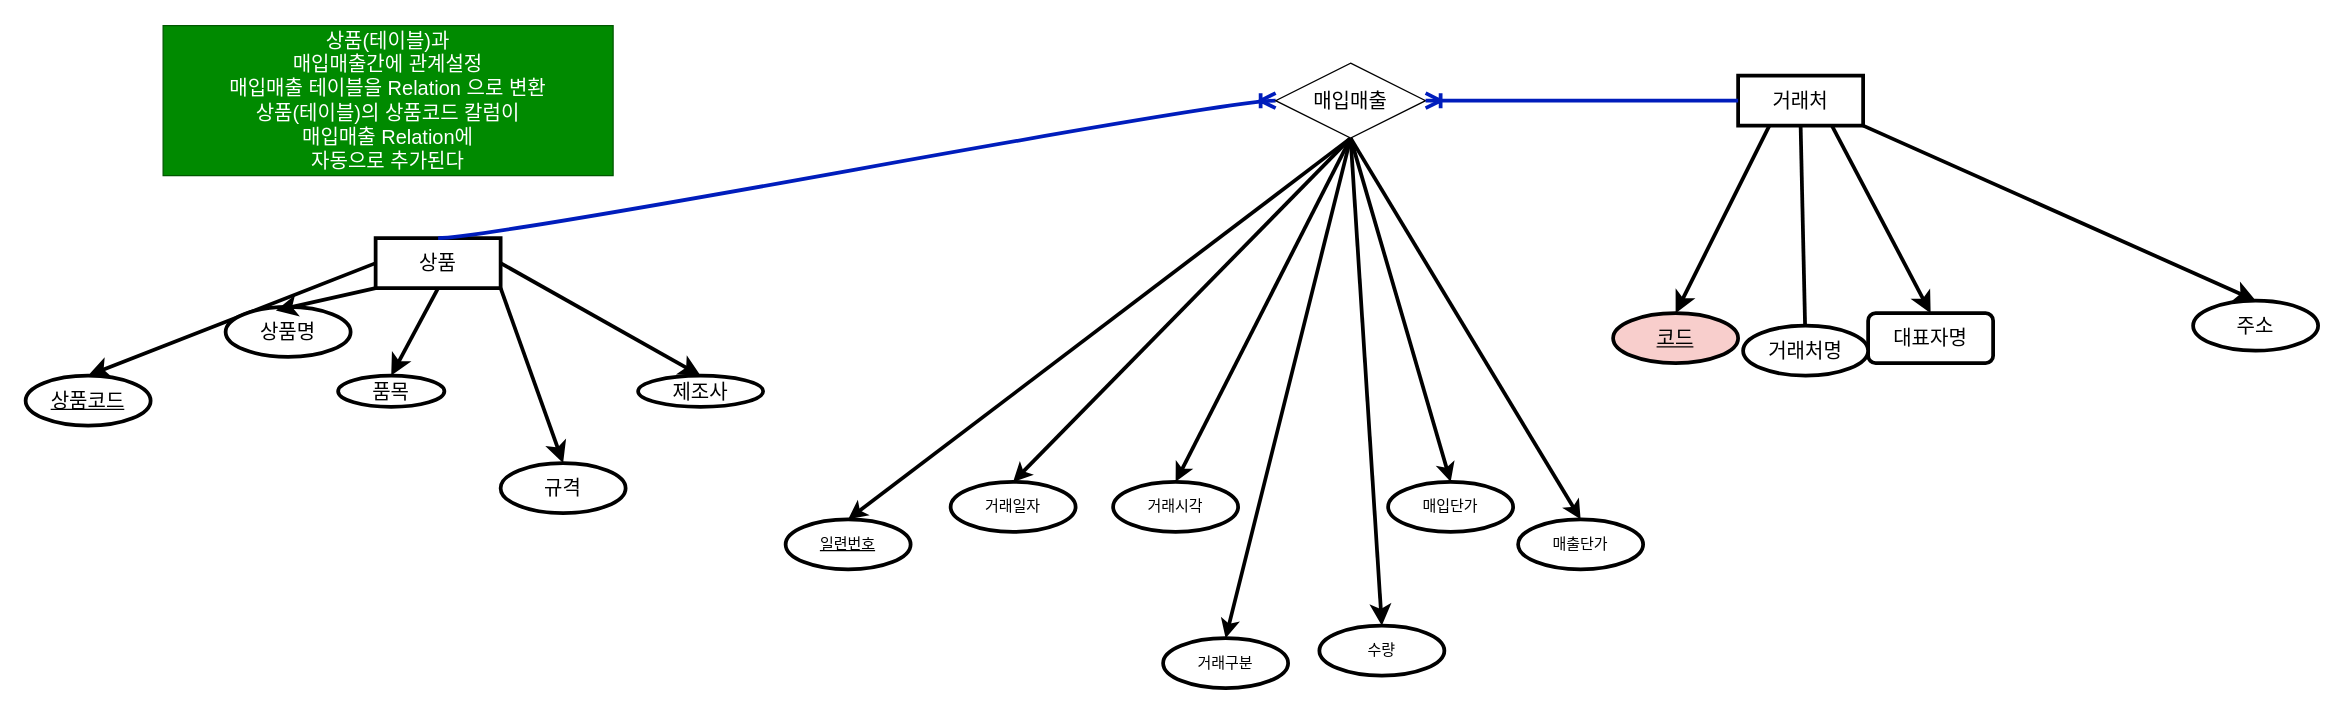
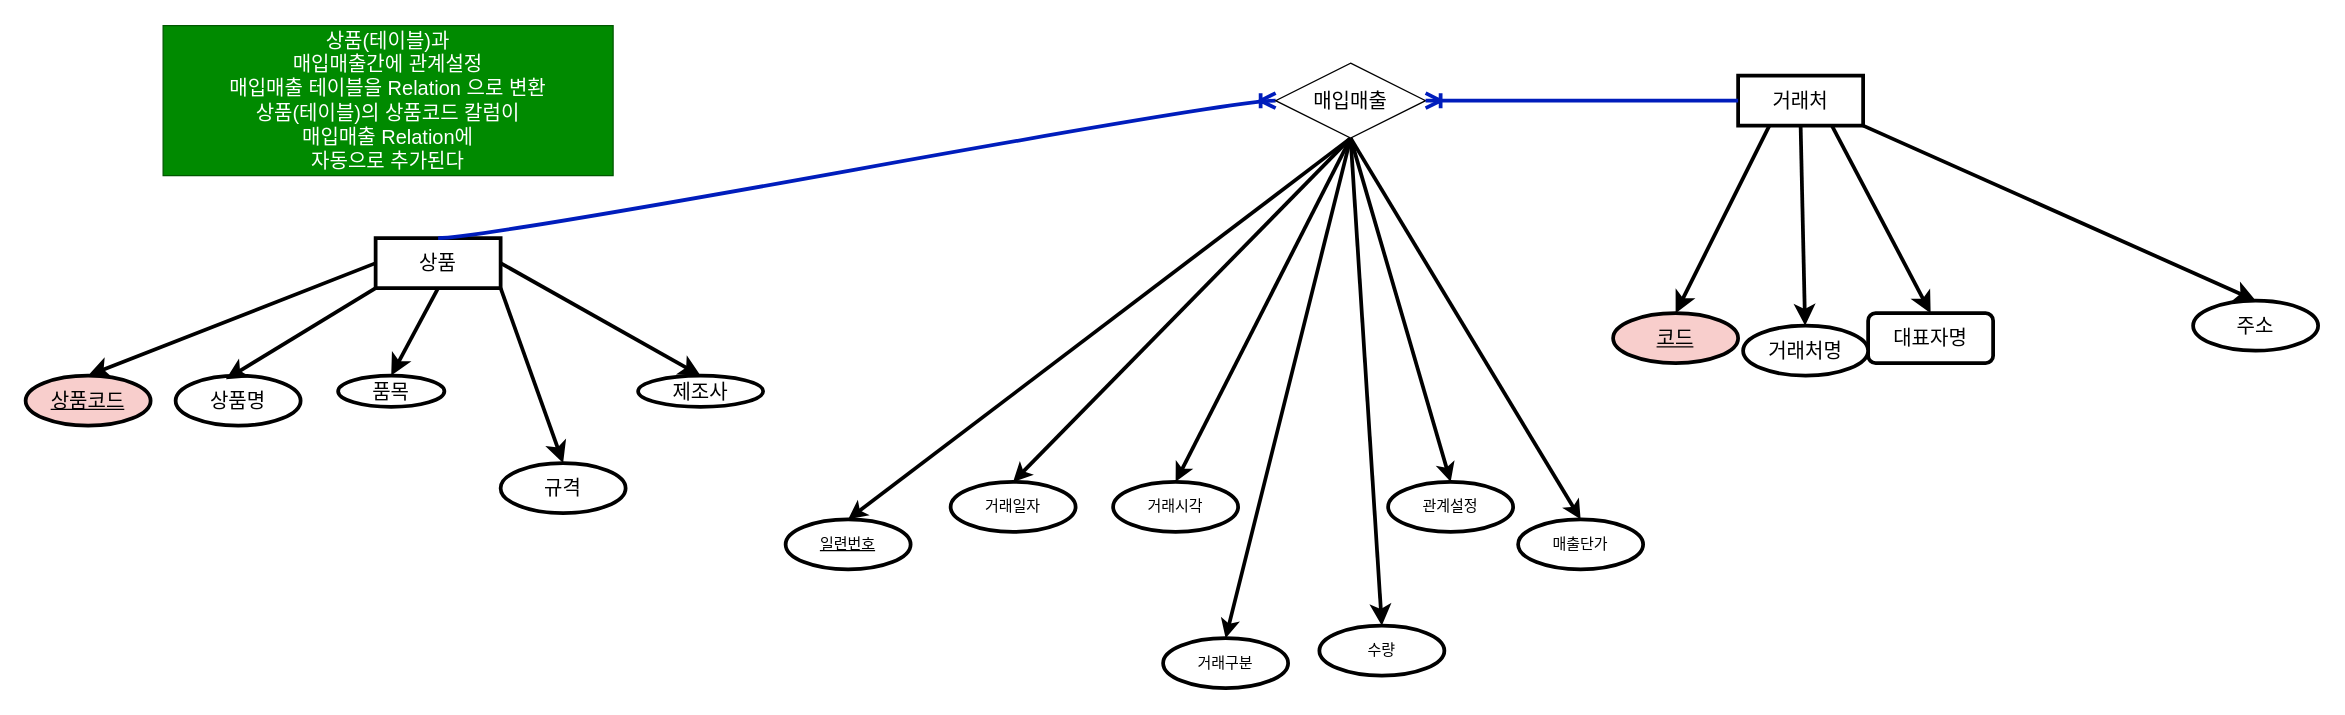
(1805, 315) -> (1805, 308)
(288, 332) -> (238, 401)
(88, 401) -> (88, 401)
(1451, 507) -> (1451, 507)
